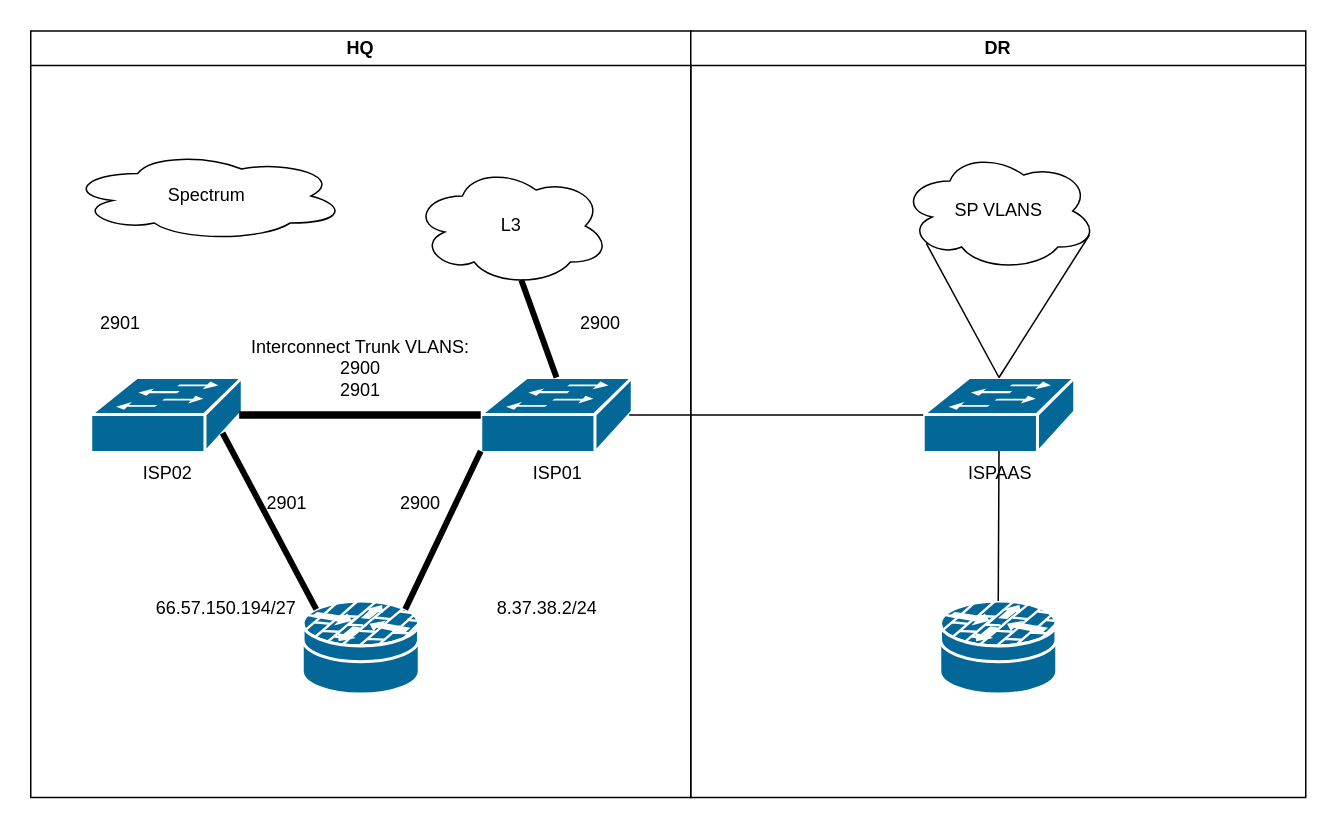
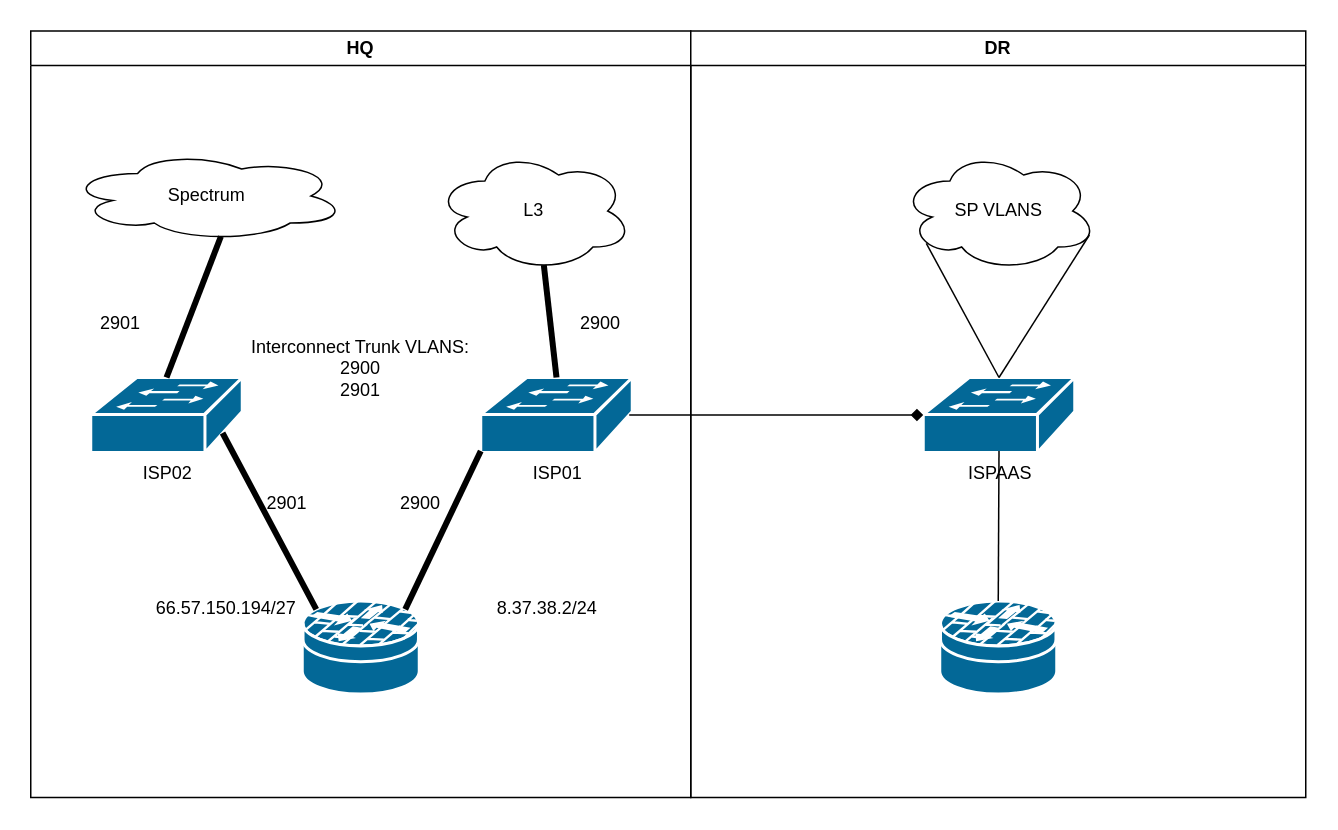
(512, 226) -> (534, 211)
none -> (194, 307)
(359, 415) -> none
(916, 415) -> (911, 415)
